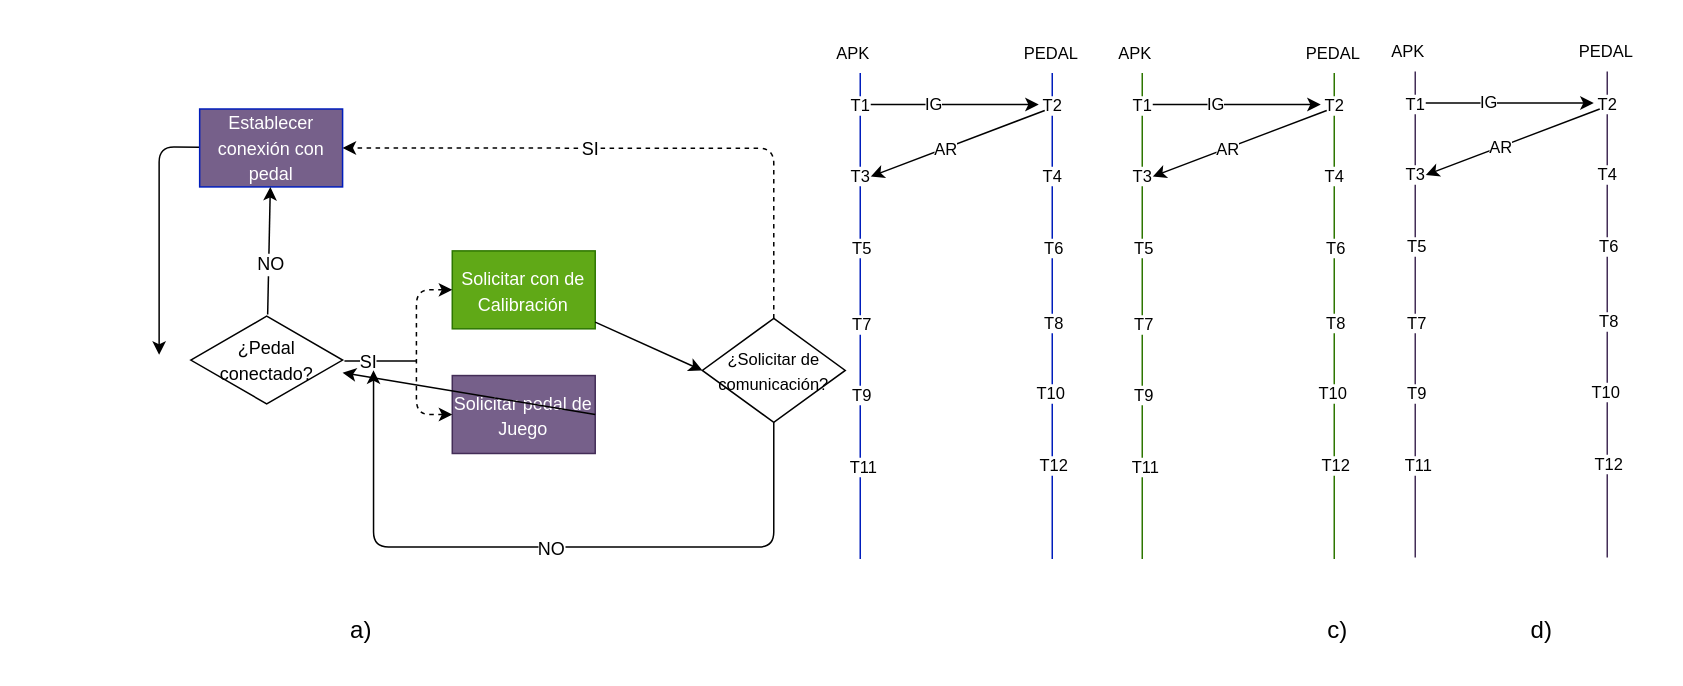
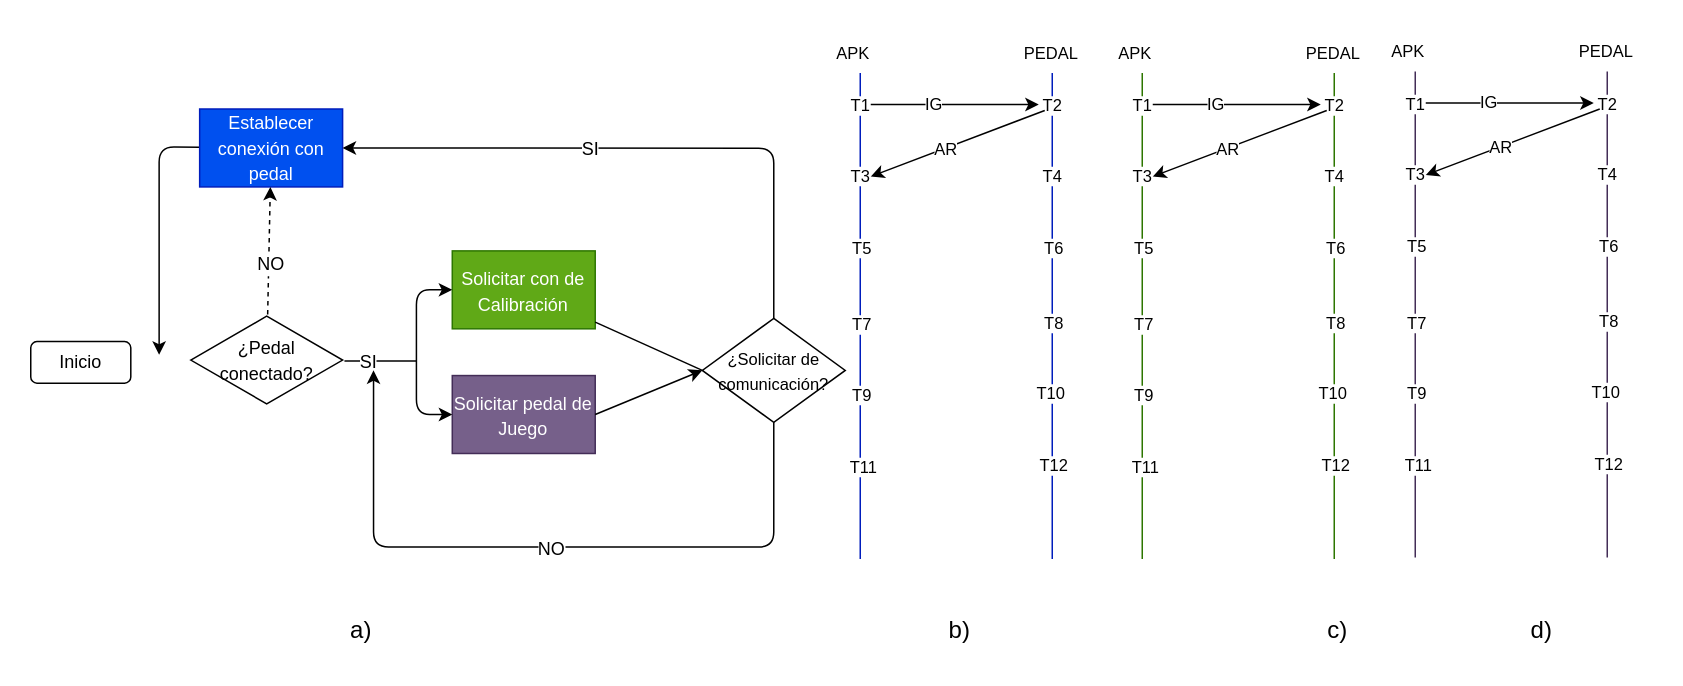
(271, 148) -> (271, 148)
(765, 149) -> (765, 149)
(269, 226) -> (269, 226)
(416, 351) -> (416, 351)
none -> (81, 362)
(692, 365) -> (696, 367)
(474, 394) -> (644, 394)
none -> (959, 629)
